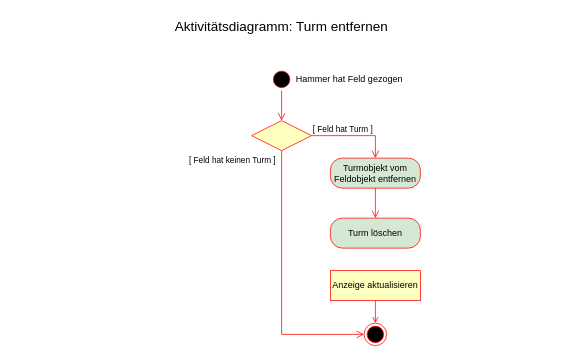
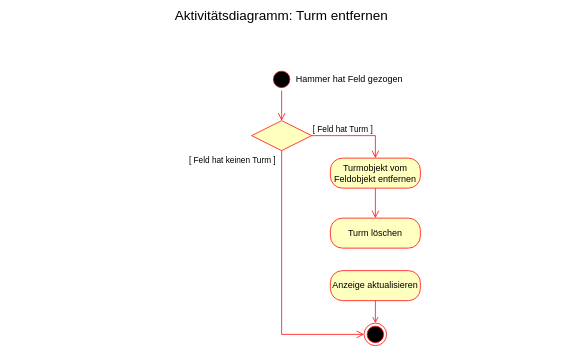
(282, 27) -> (282, 15)
(375, 173) -> (375, 173)
(375, 233) -> (375, 233)
(375, 285) -> (375, 285)
